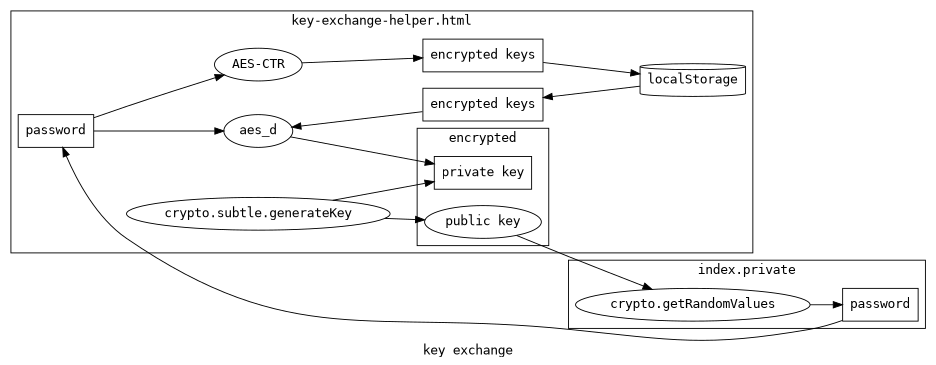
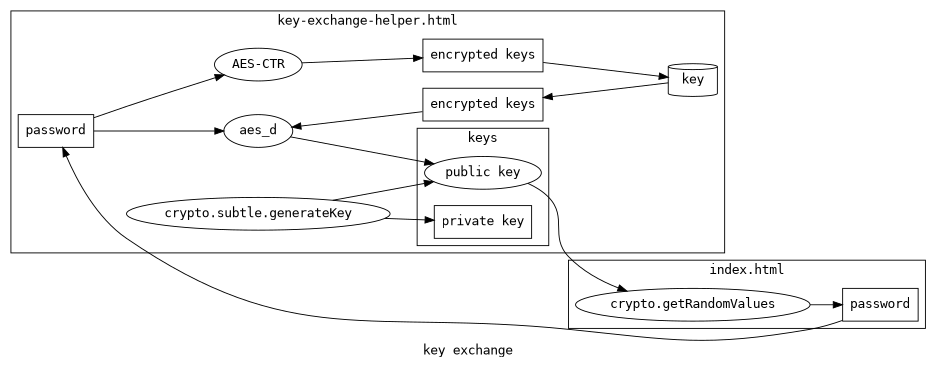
(693, 80) -> (693, 80)
(483, 139) -> (483, 139)
(358, 150) -> (358, 149)
(747, 271) -> (747, 271)
